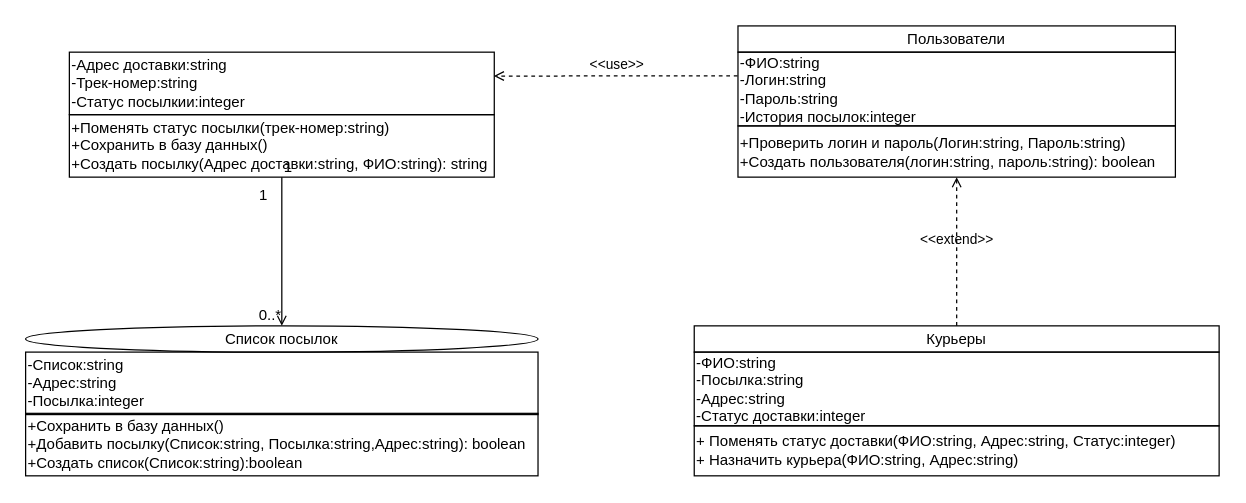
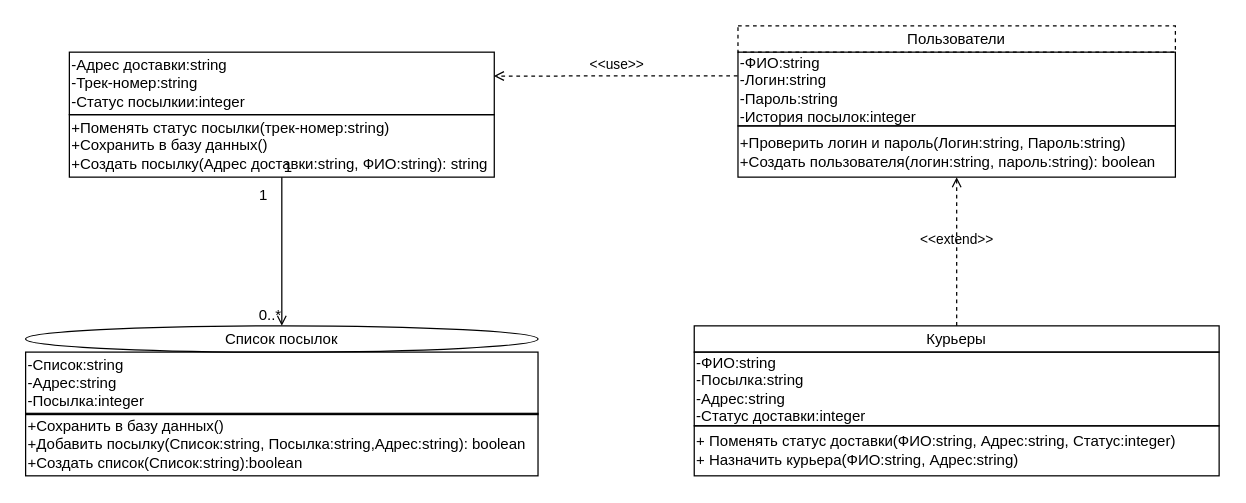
(957, 39) -> (957, 39)
